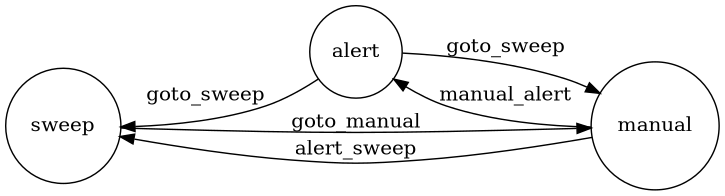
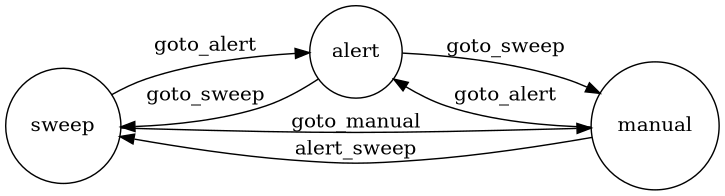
none -> (201, 65)
(506, 95) -> (506, 95)
